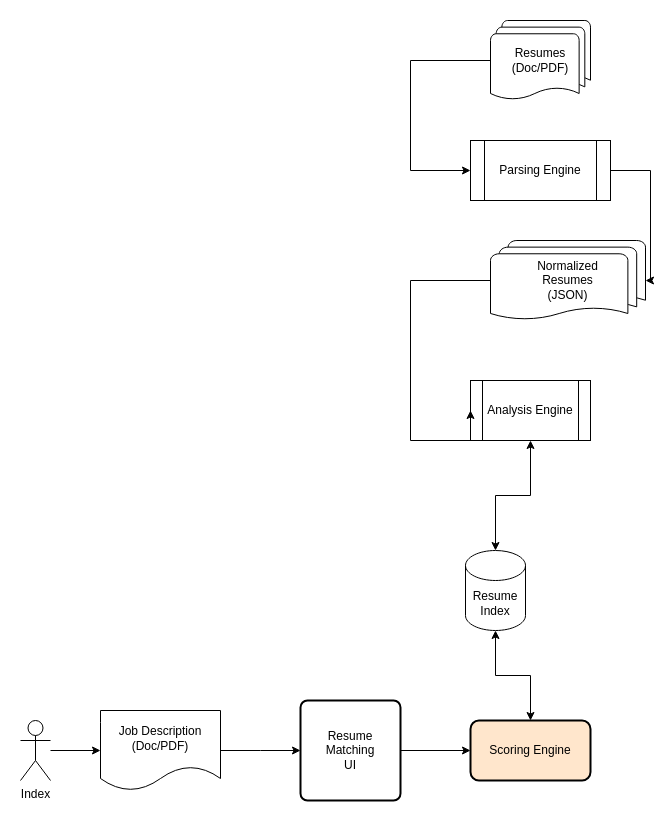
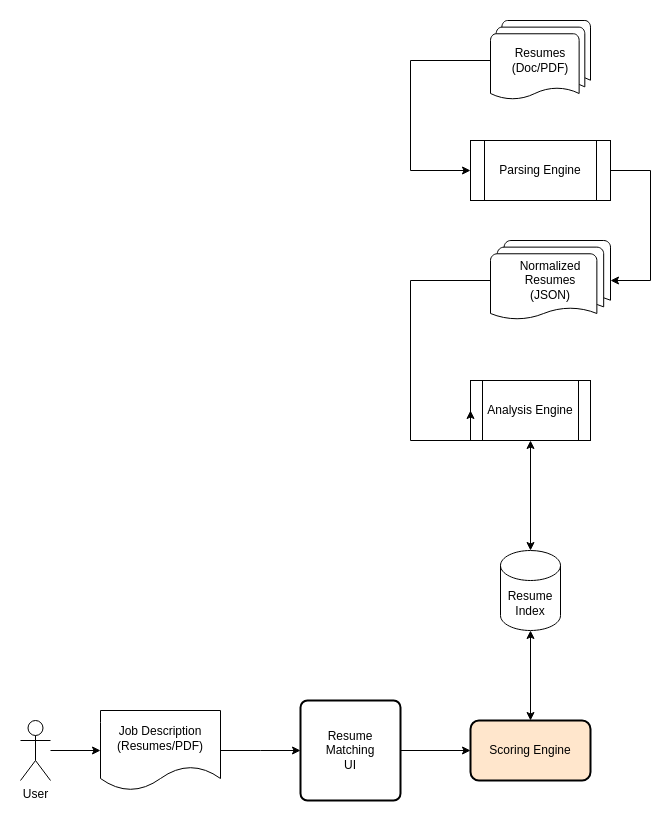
(568, 281) -> (551, 281)
(496, 591) -> (531, 591)
(161, 739) -> (161, 739)
(36, 795) -> (36, 795)
